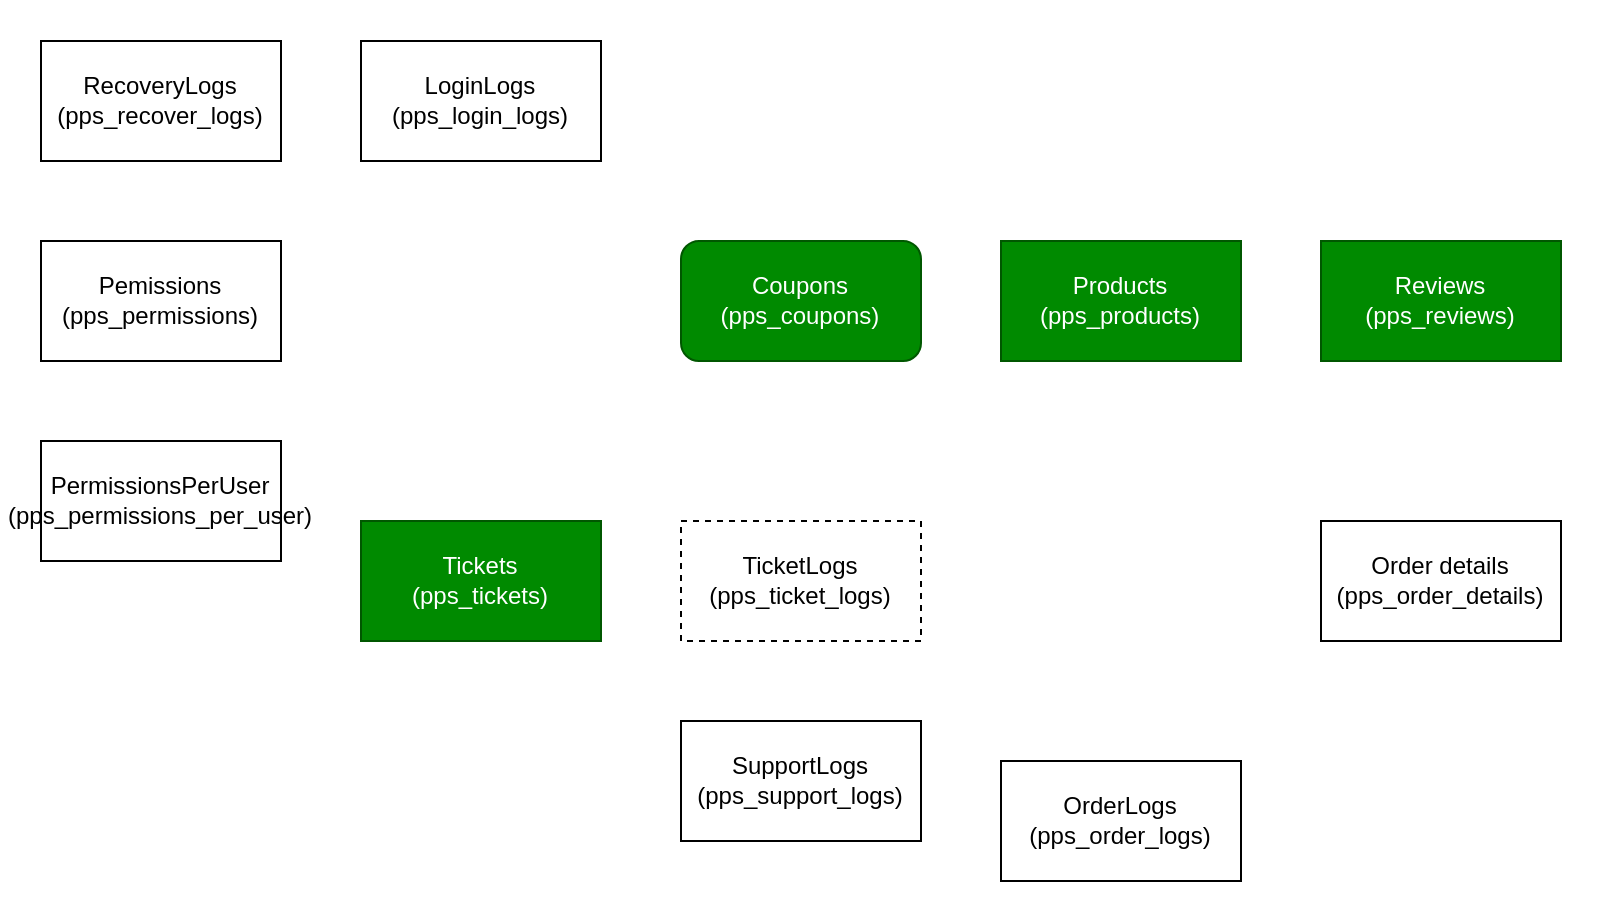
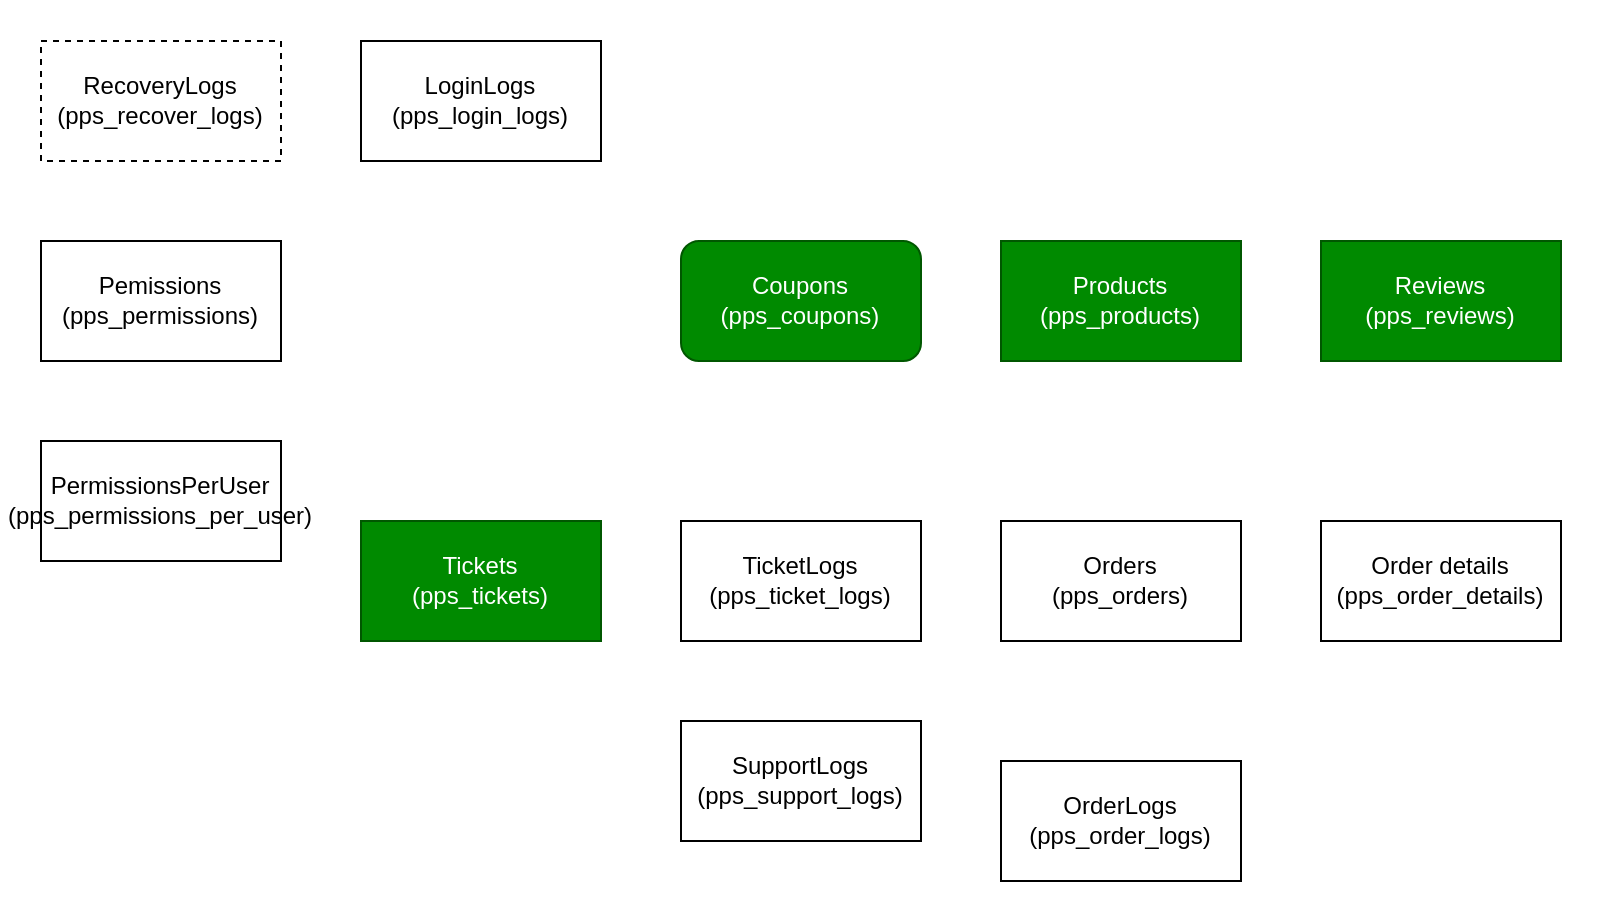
(161, 101) -> (161, 101)
(801, 581) -> (801, 581)
none -> (1121, 581)
